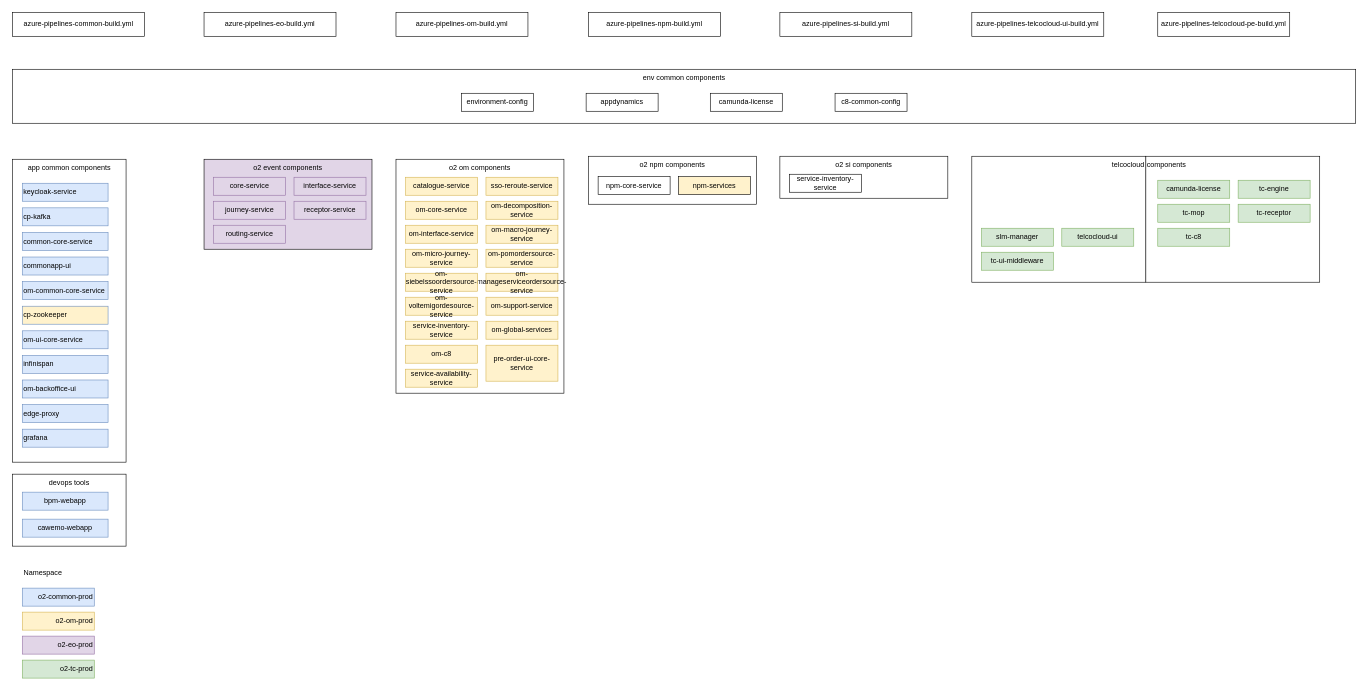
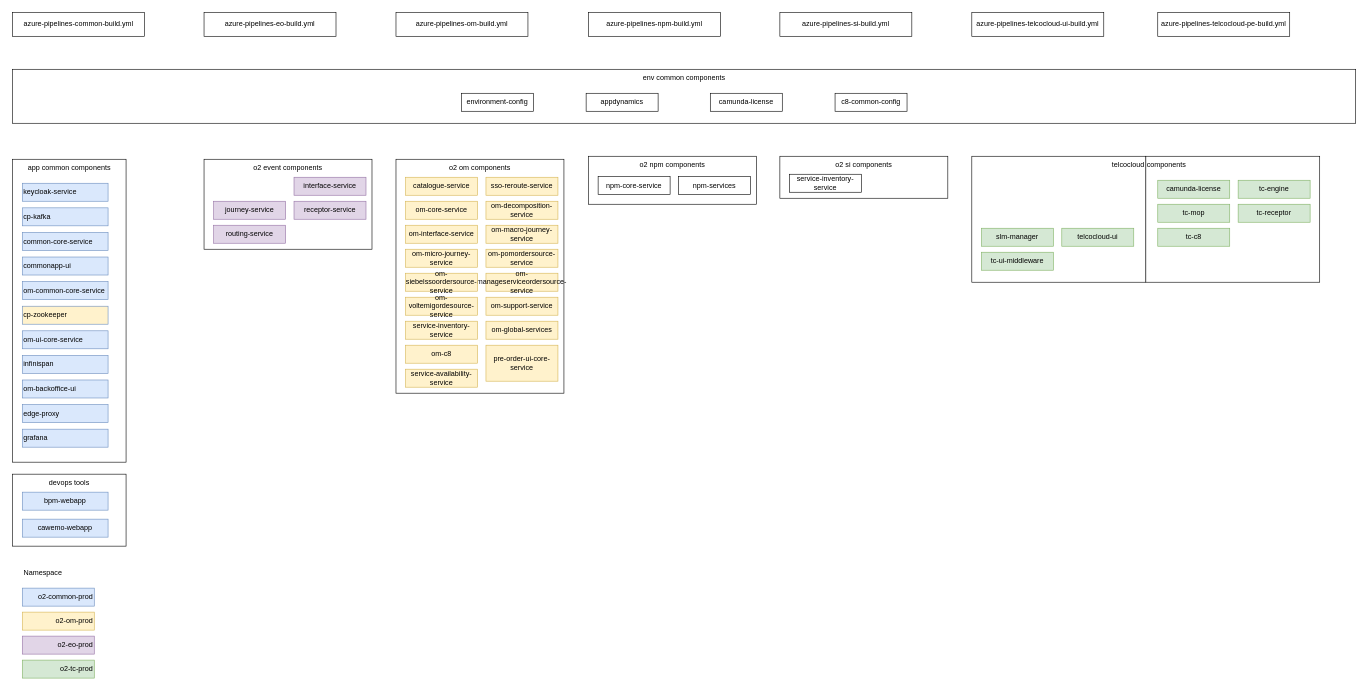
(249, 186) -> none
(714, 186) -> (714, 186)
(288, 204) -> (288, 204)
